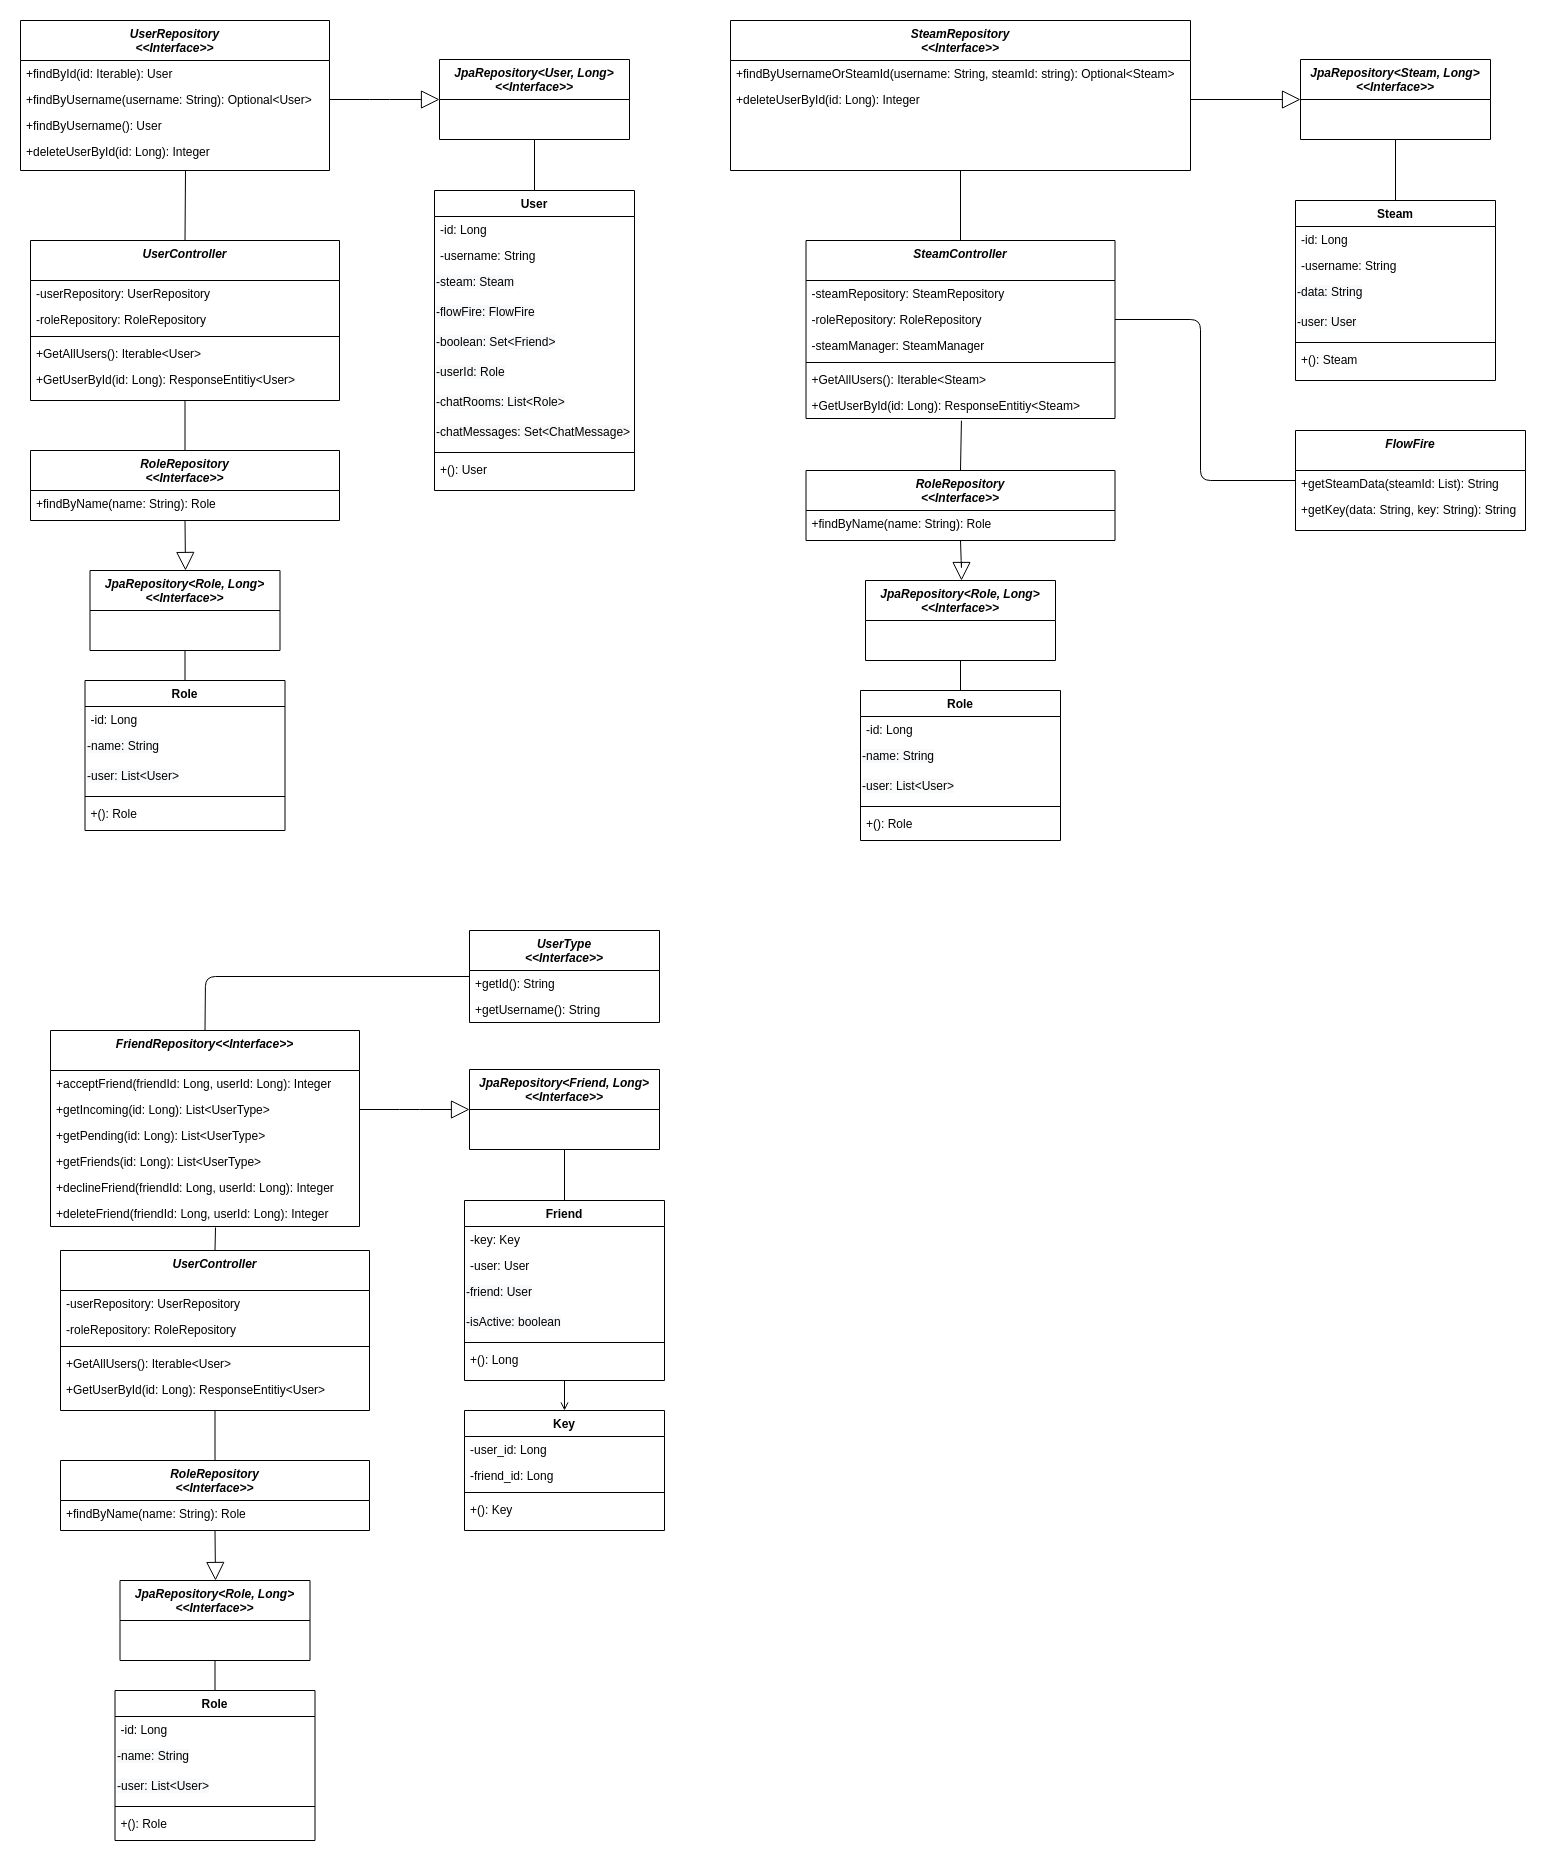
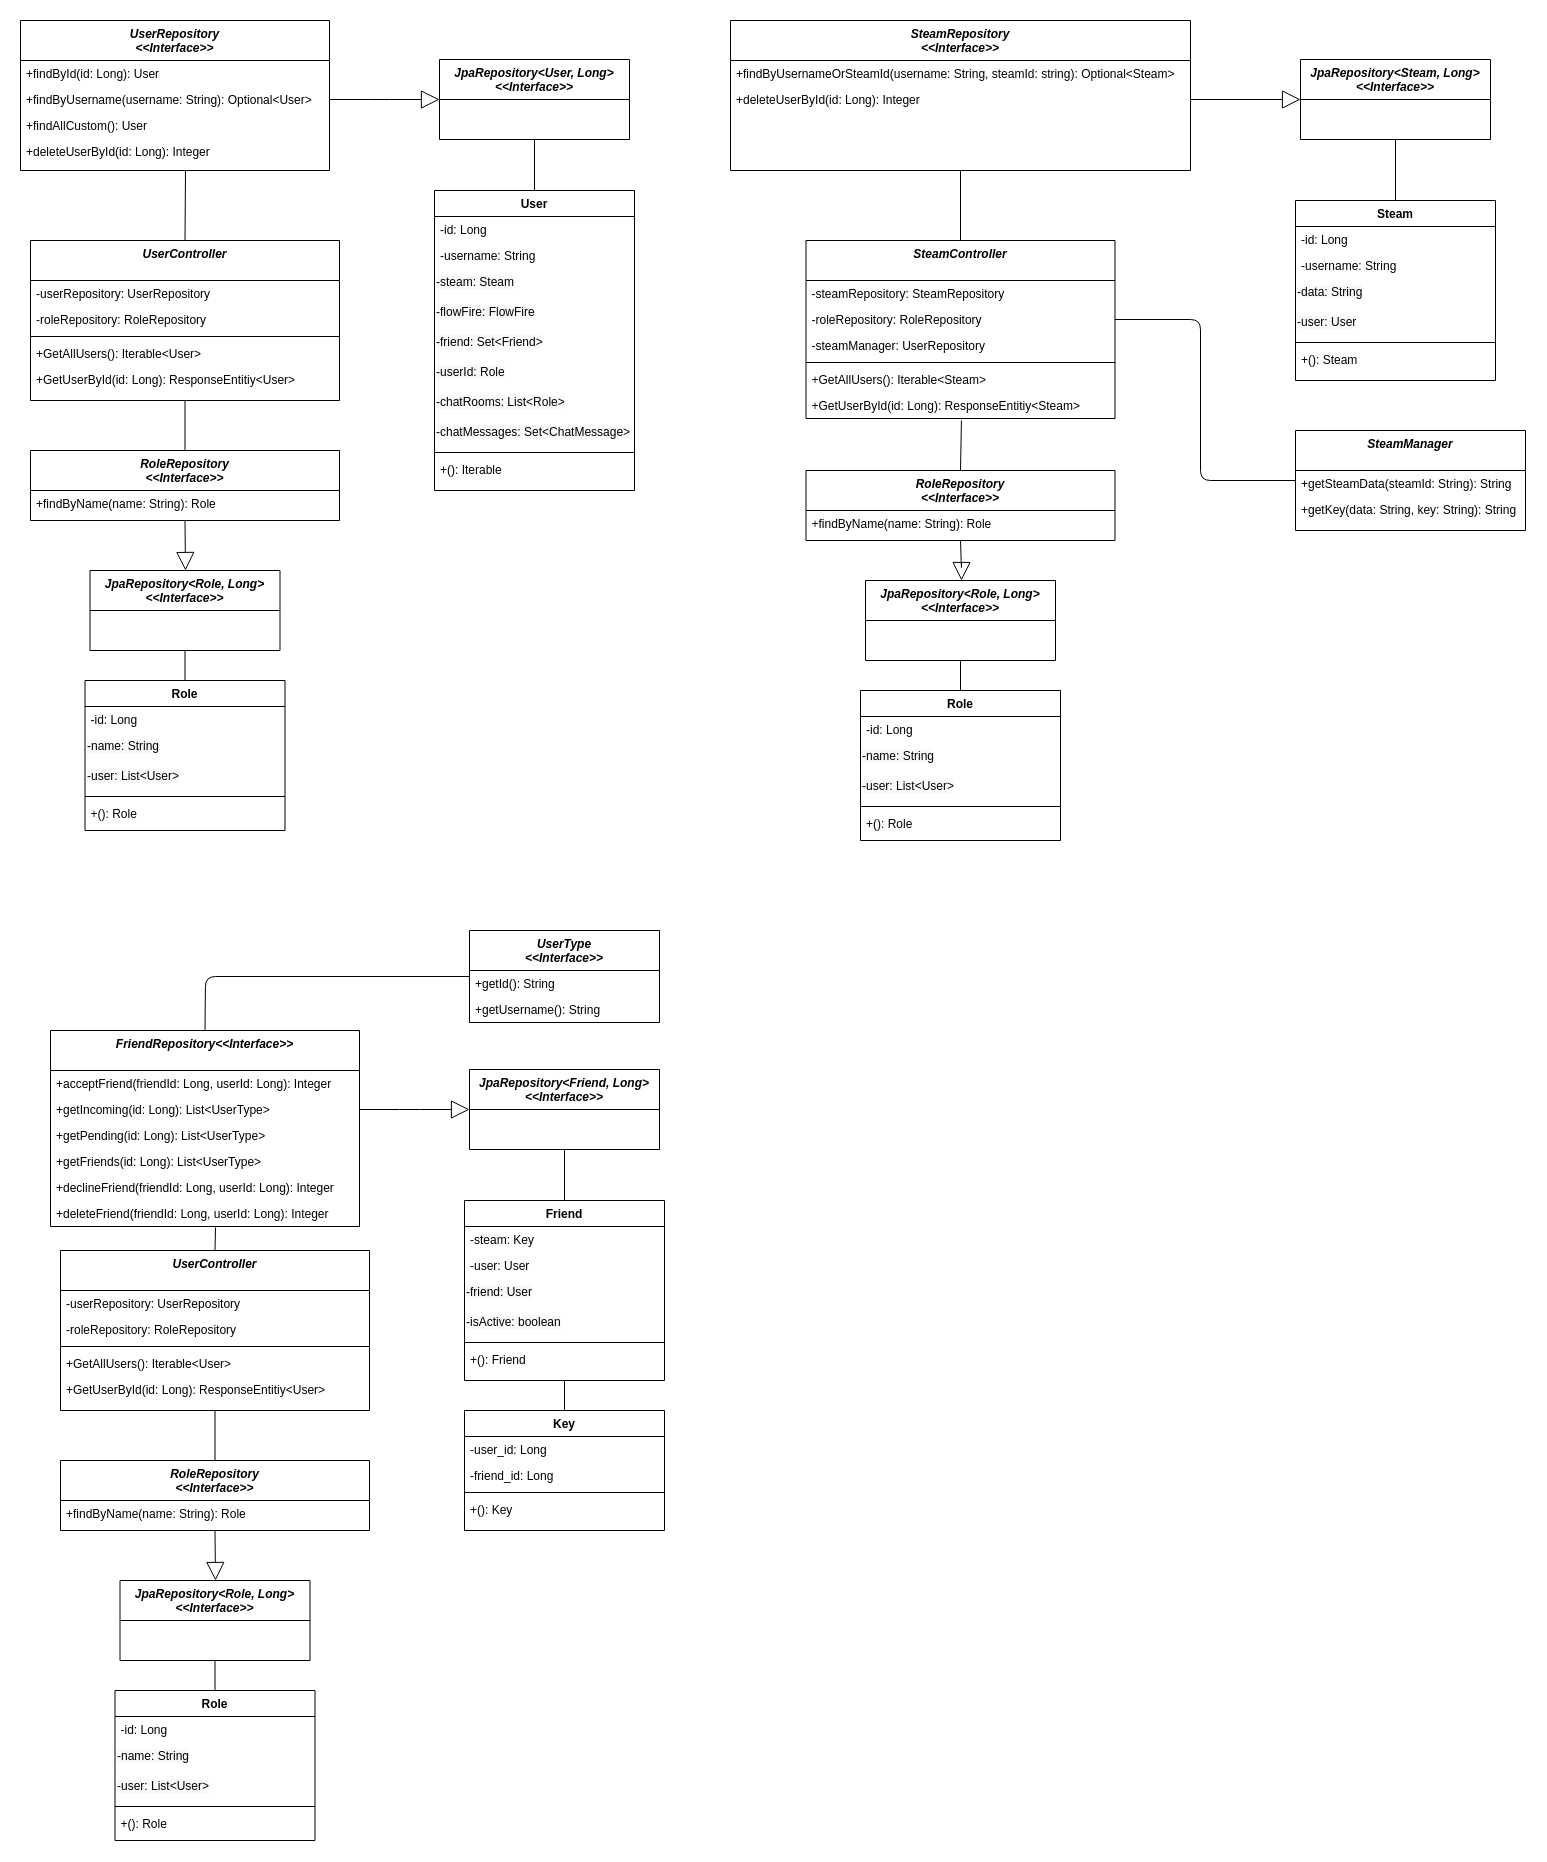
(113, 74) -> (101, 74)
(99, 126) -> (92, 126)
(501, 343) -> (497, 343)
(899, 346) -> (904, 346)
(1410, 444) -> (1410, 444)
(467, 470) -> (479, 470)
(1413, 484) -> (1419, 484)
(497, 1240) -> (504, 1240)
(497, 1360) -> (502, 1360)
(565, 1405) -> (565, 1405)
